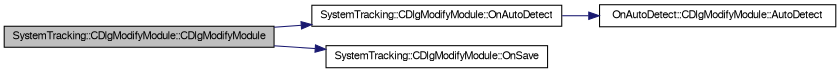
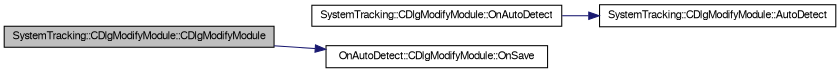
(718, 16) -> (718, 16)
(288, 26) -> none
(437, 57) -> (437, 57)
